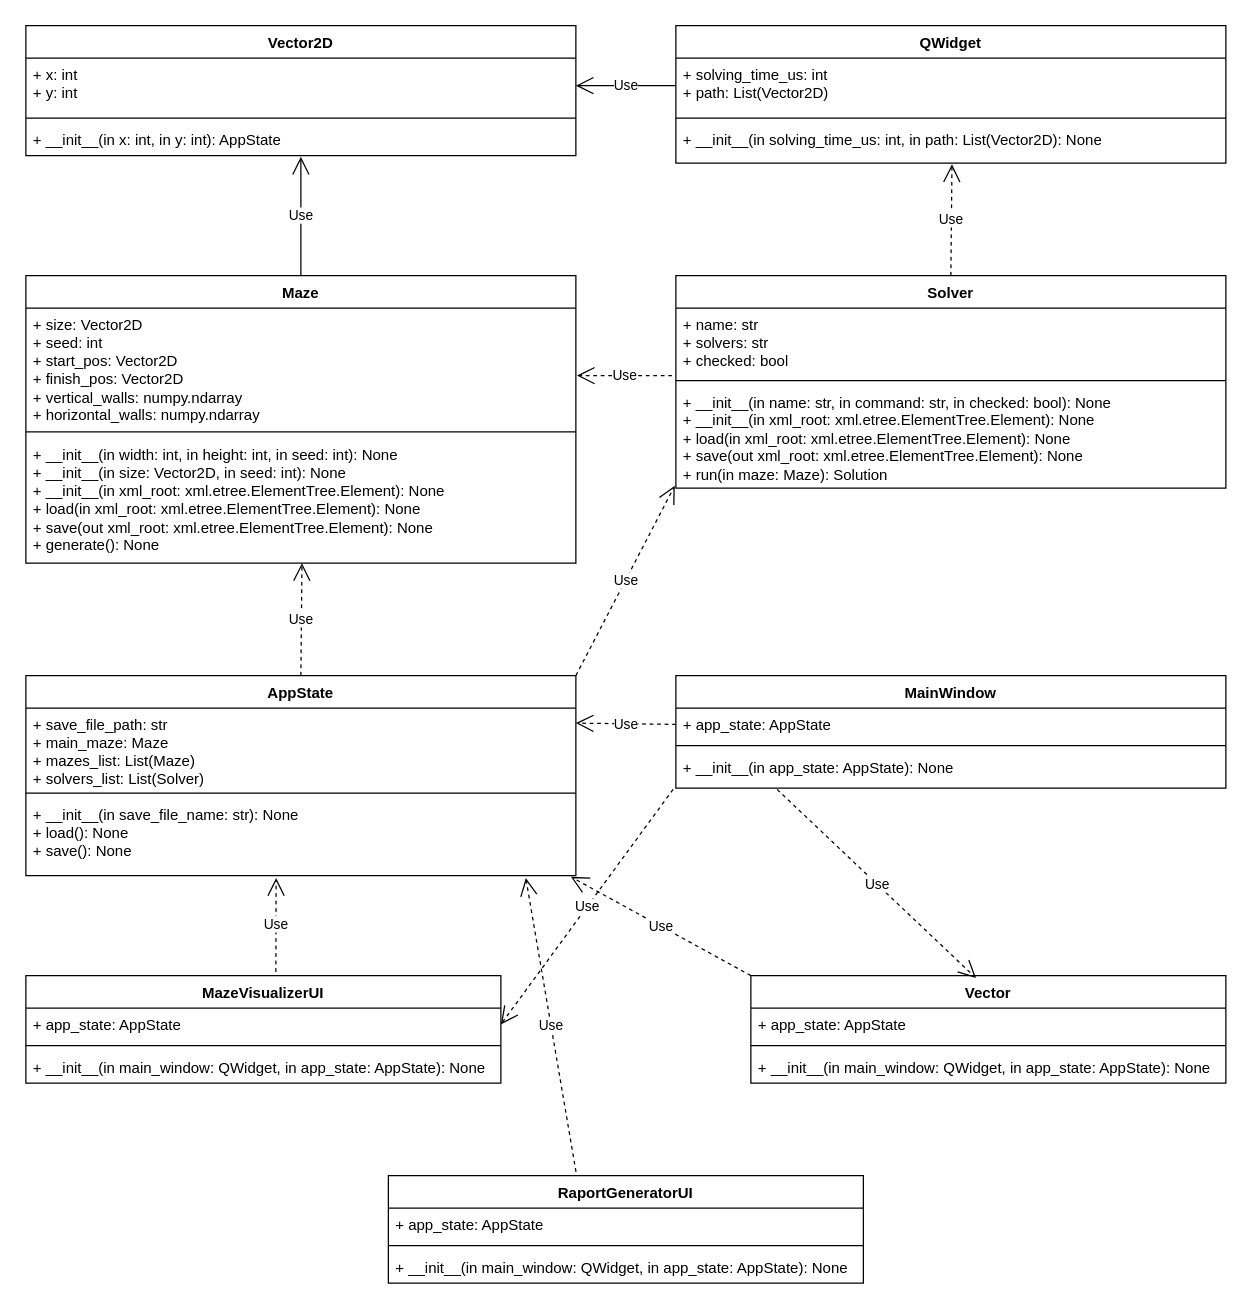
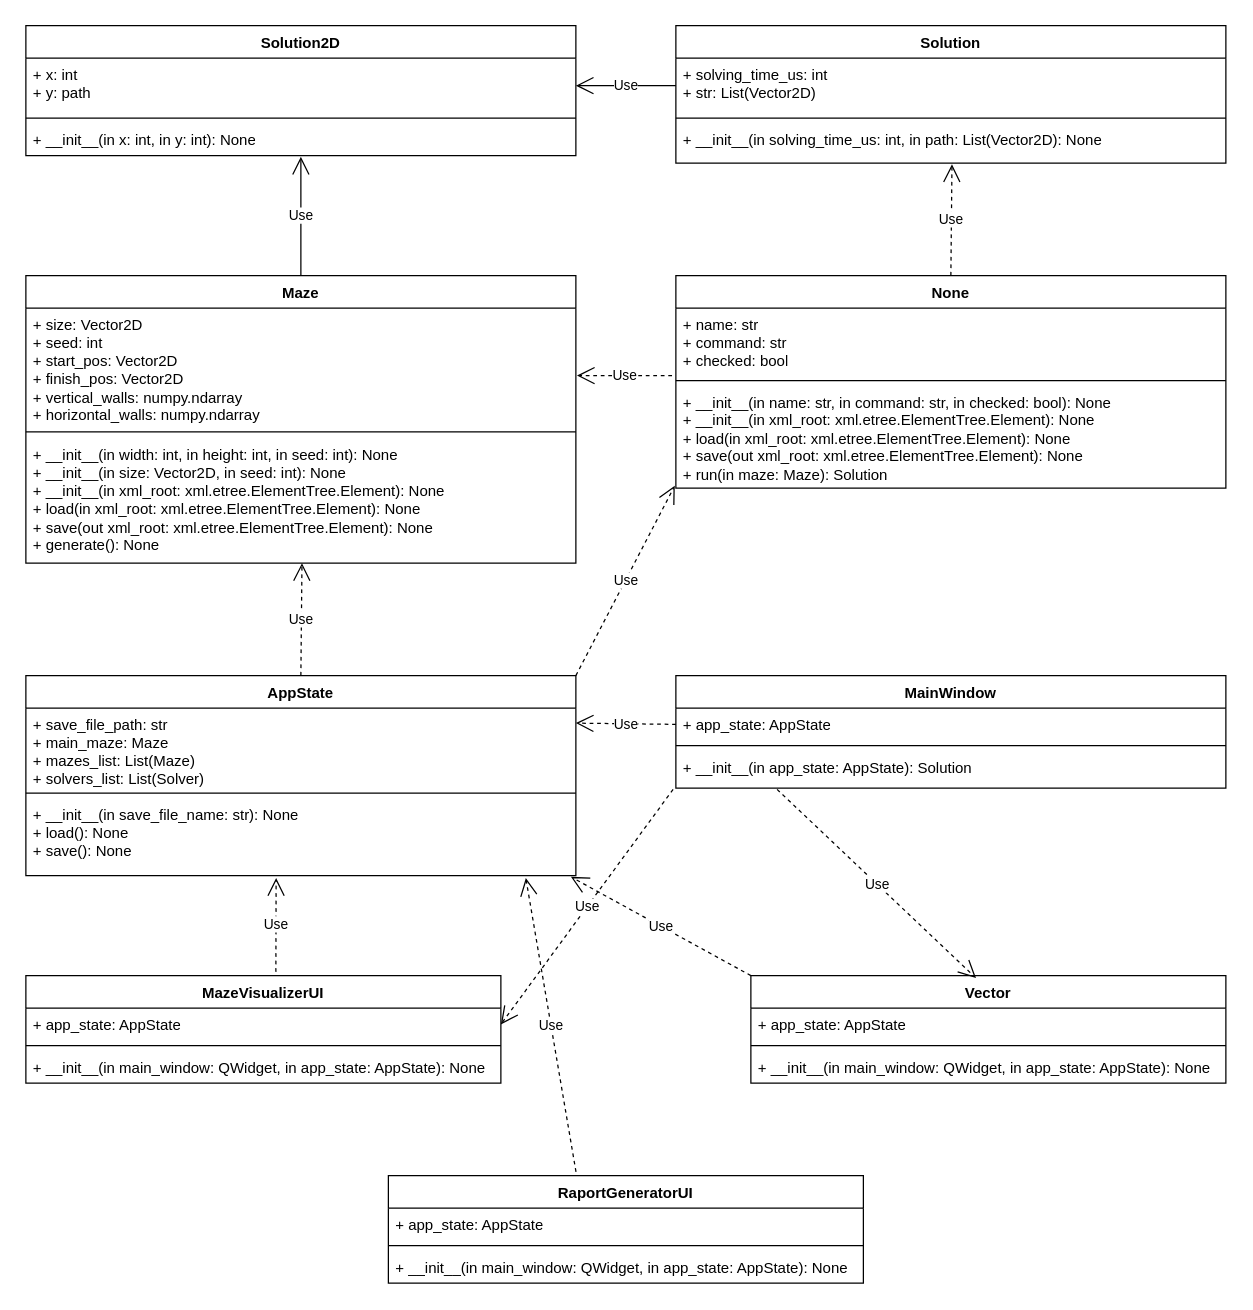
(301, 43) -> (301, 43)
(951, 43) -> (951, 43)
(59, 85) -> (65, 85)
(768, 85) -> (764, 85)
(176, 141) -> (160, 141)
(951, 293) -> (951, 293)
(738, 344) -> (738, 344)
(834, 768) -> (846, 768)
